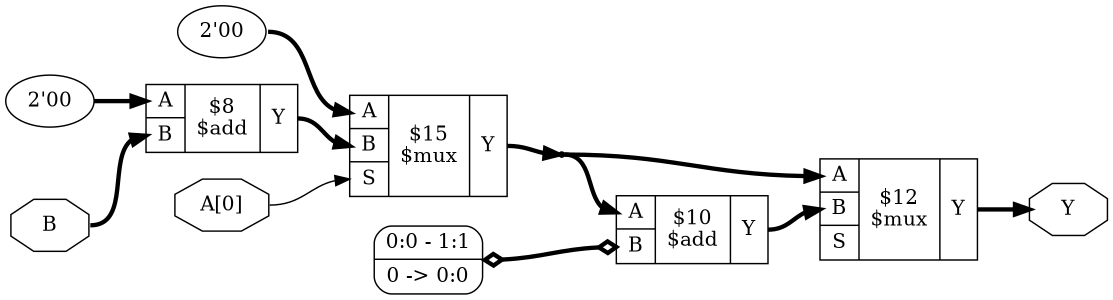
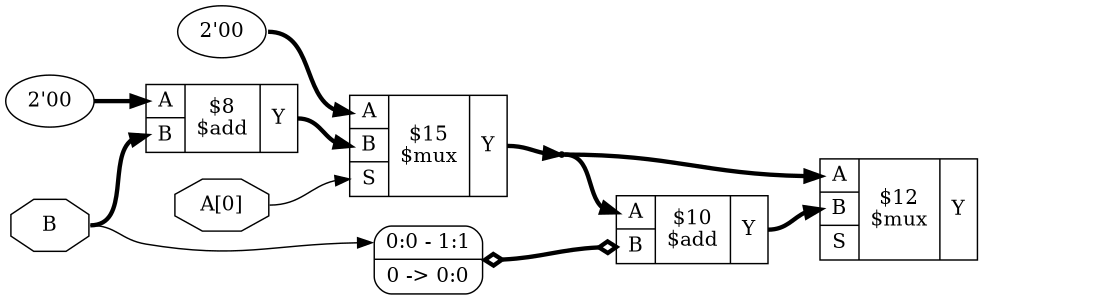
(1068, 209) -> none
none -> (222, 251)
